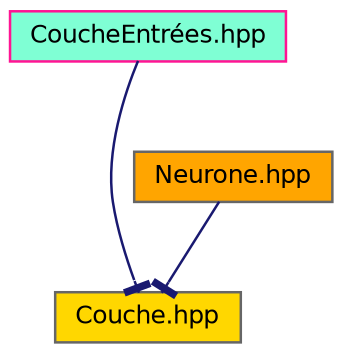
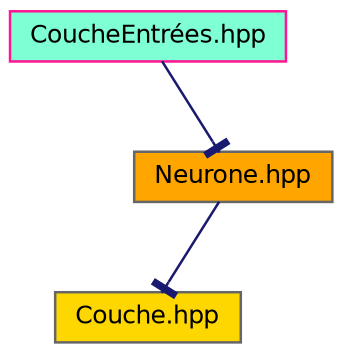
(112, 170) -> (187, 101)
